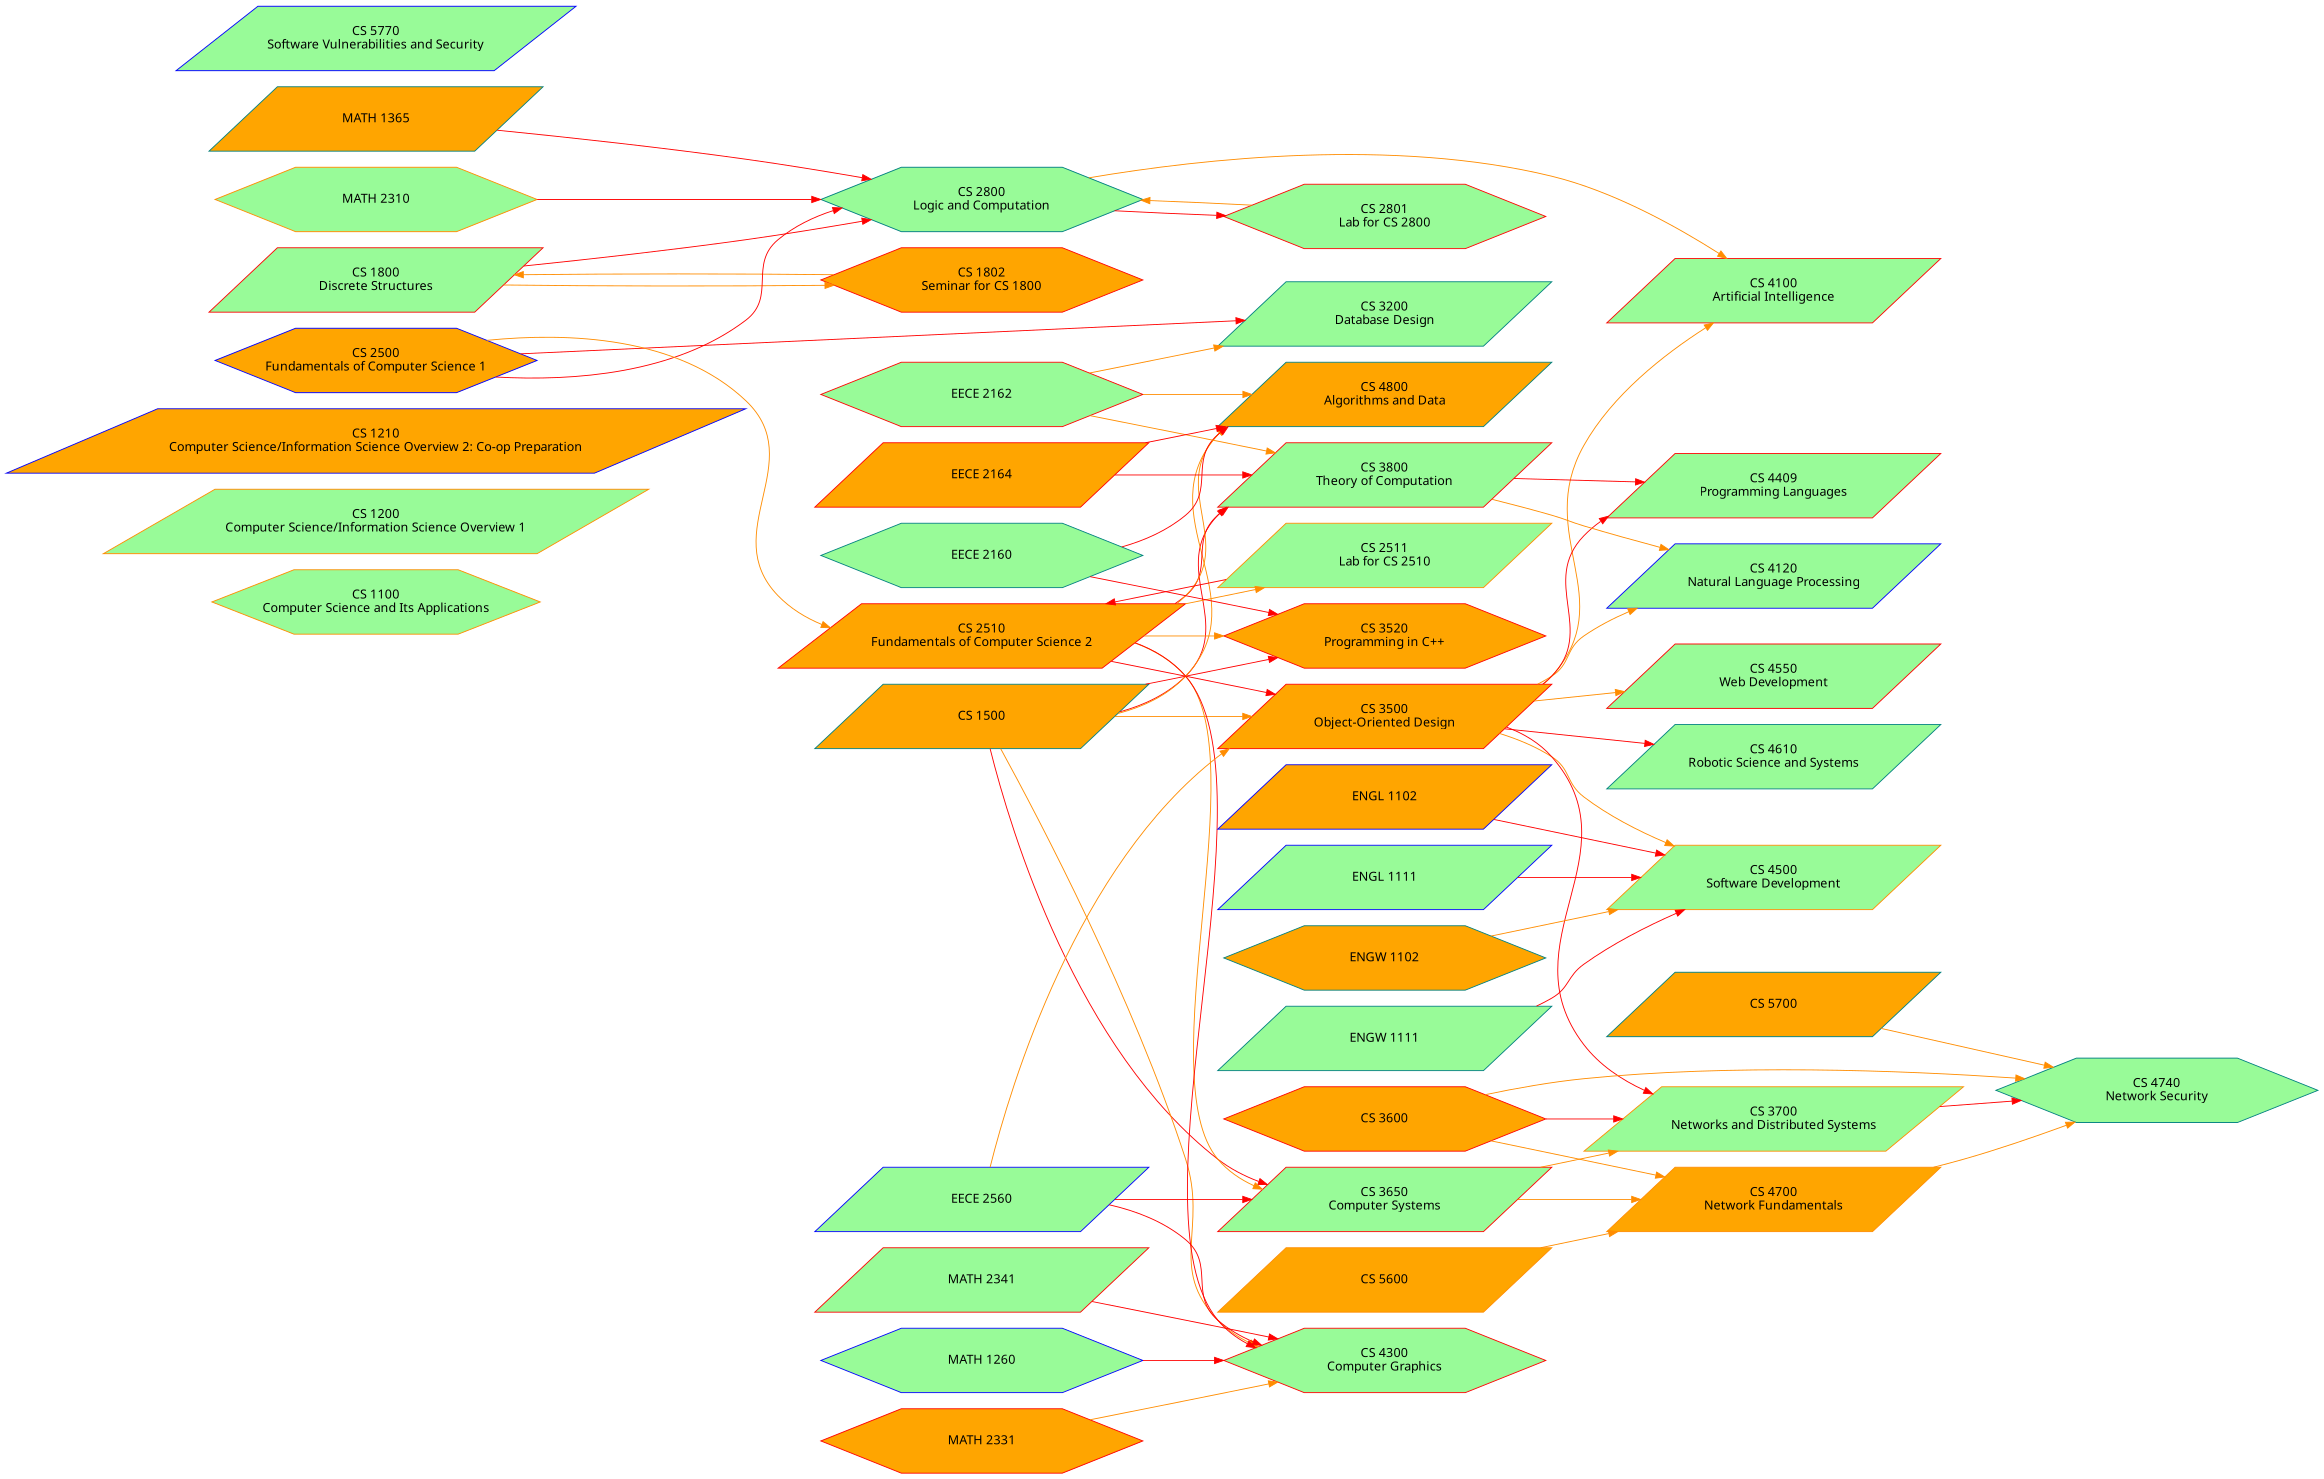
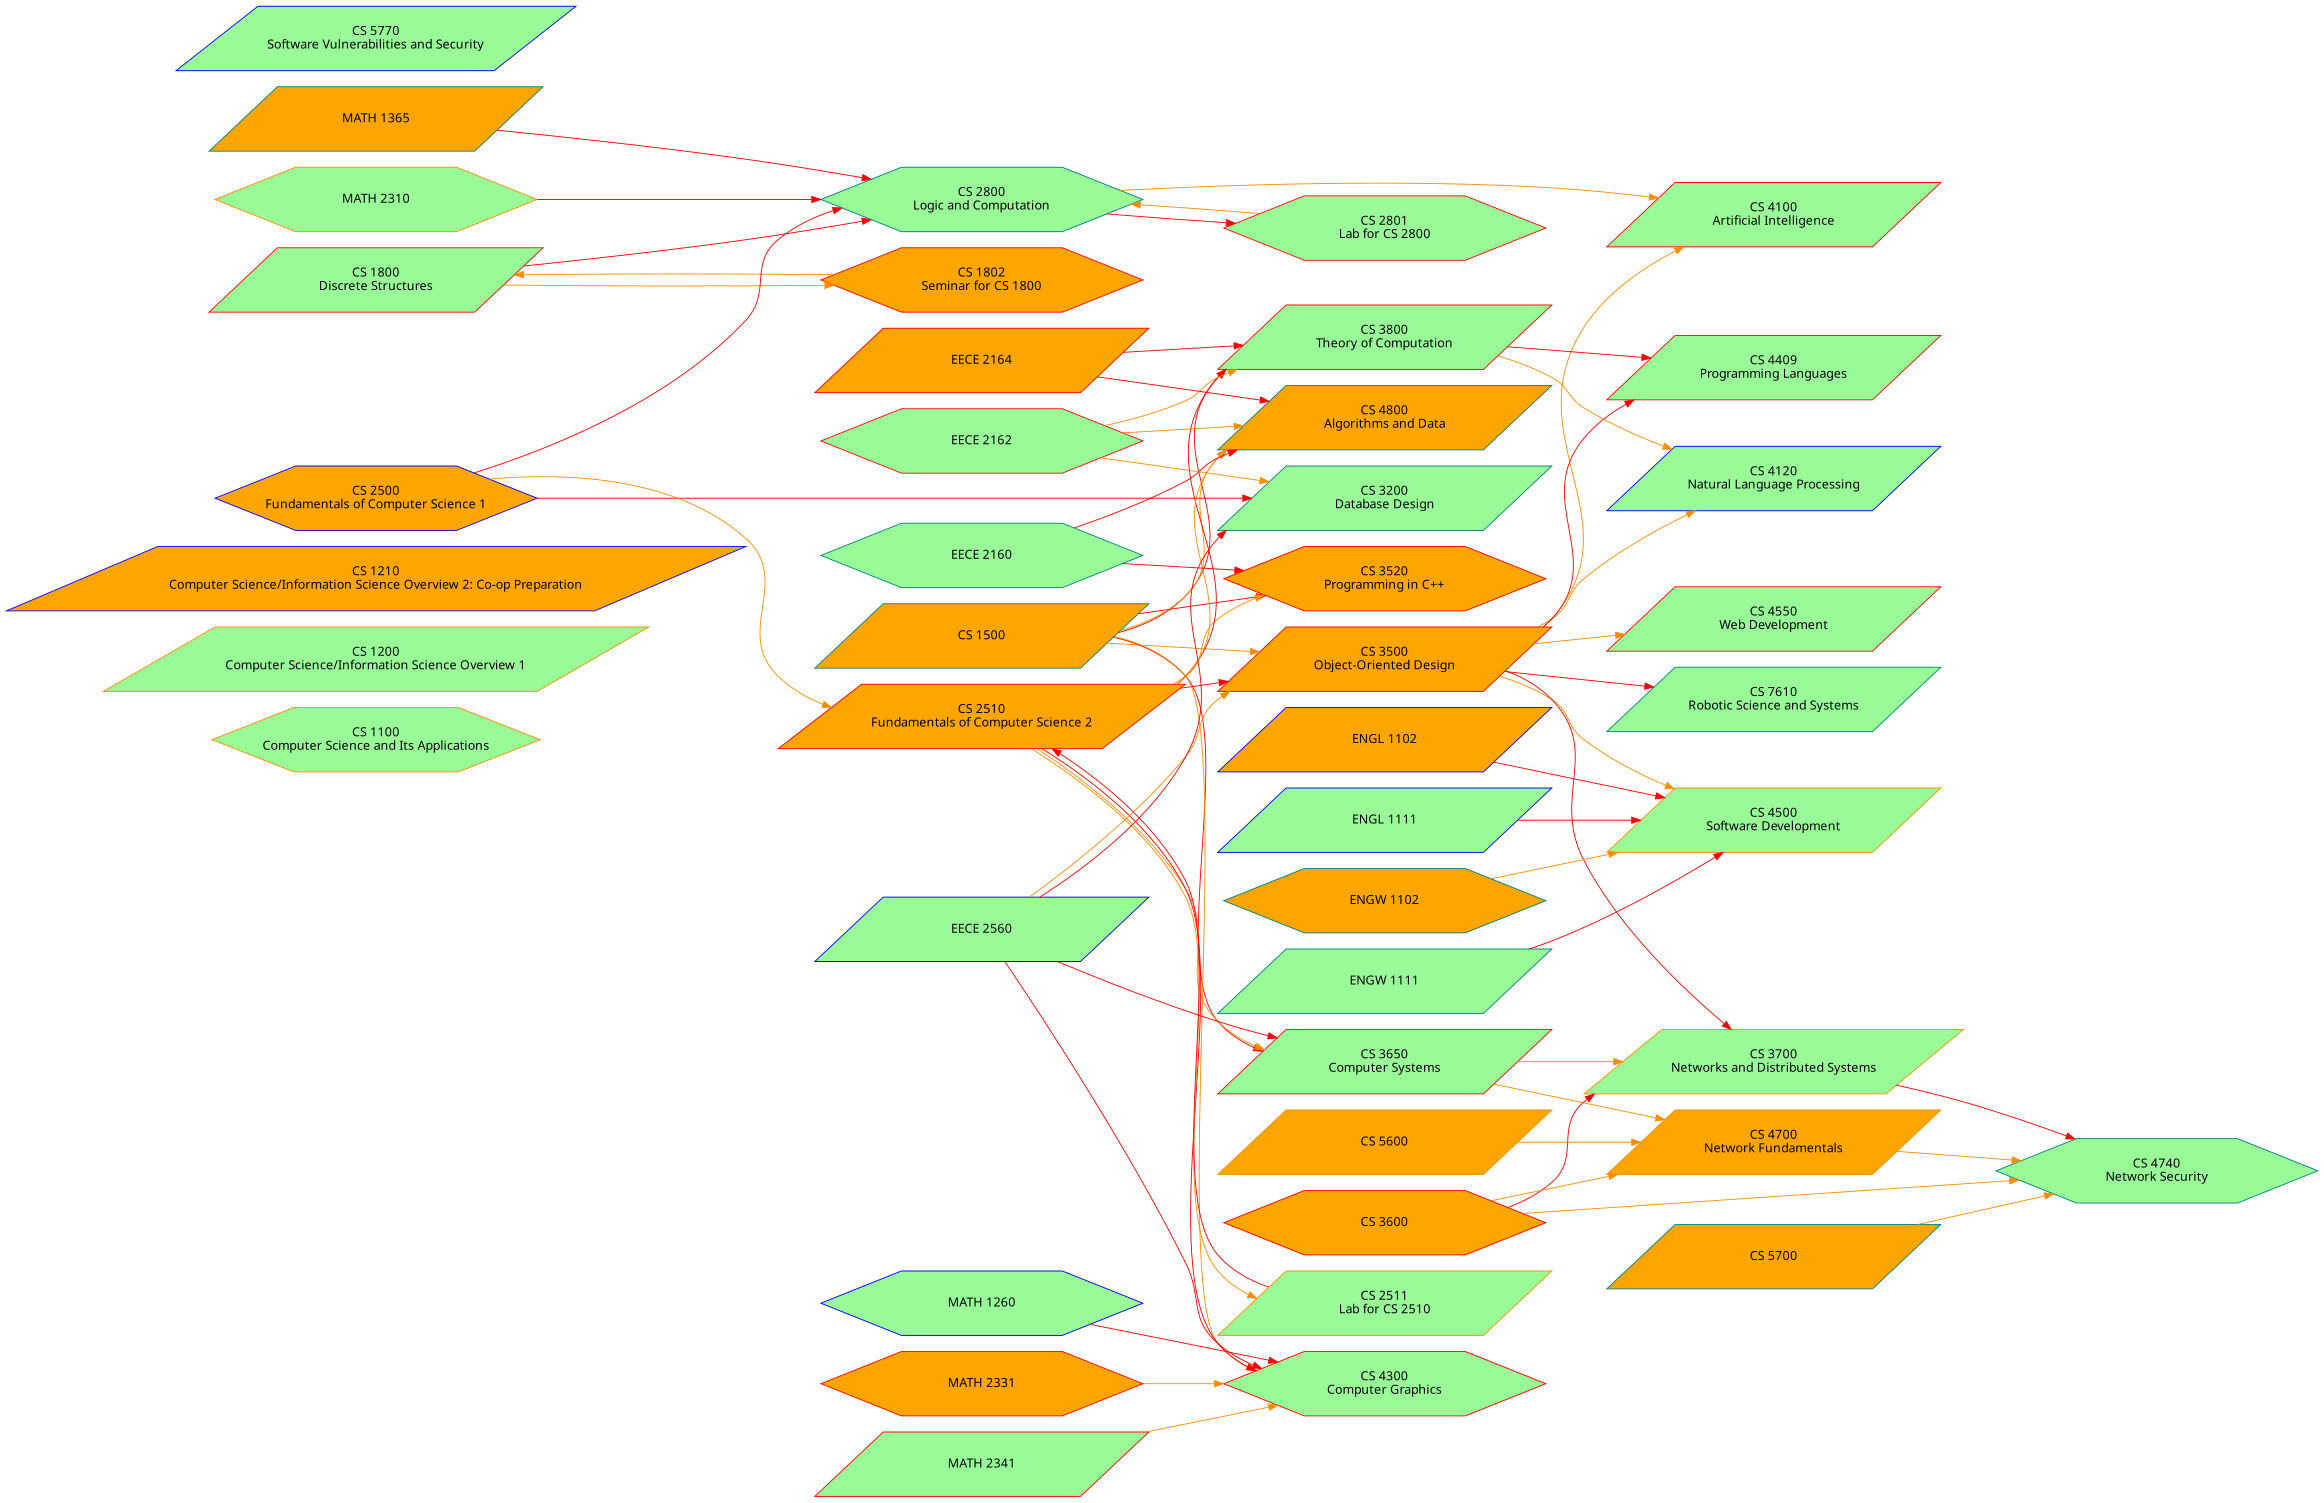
(1774, 757) -> (1774, 699)
none -> (1163, 791)
(1180, 1319) -> (1207, 1420)
